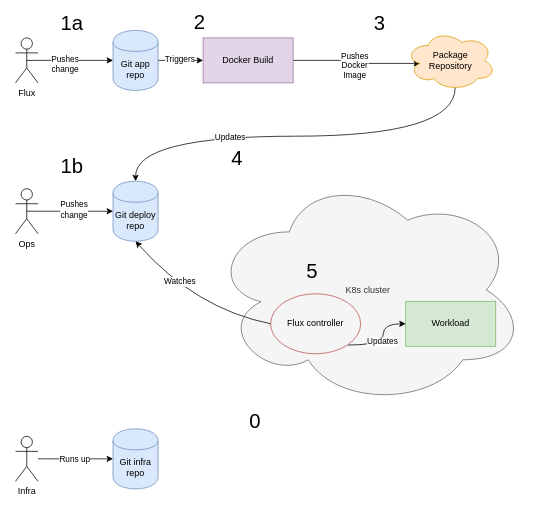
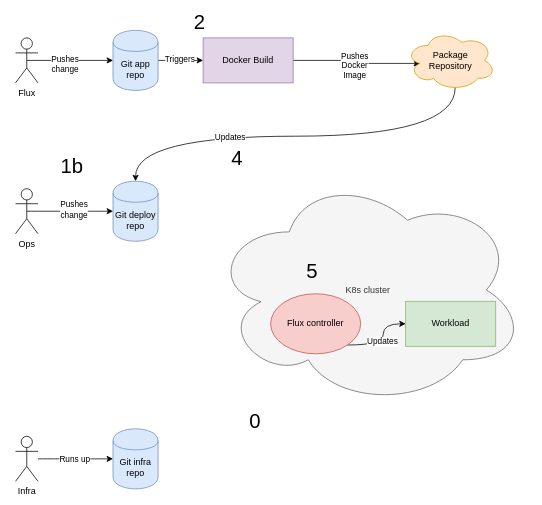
(72, 24) -> none
(379, 24) -> none
(199, 296) -> none
(315, 324) -> (315, 324)
